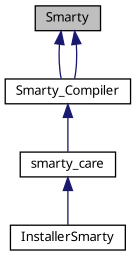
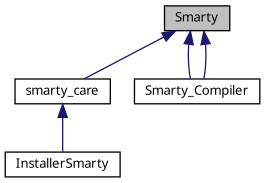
(68, 135) -> (124, 58)
